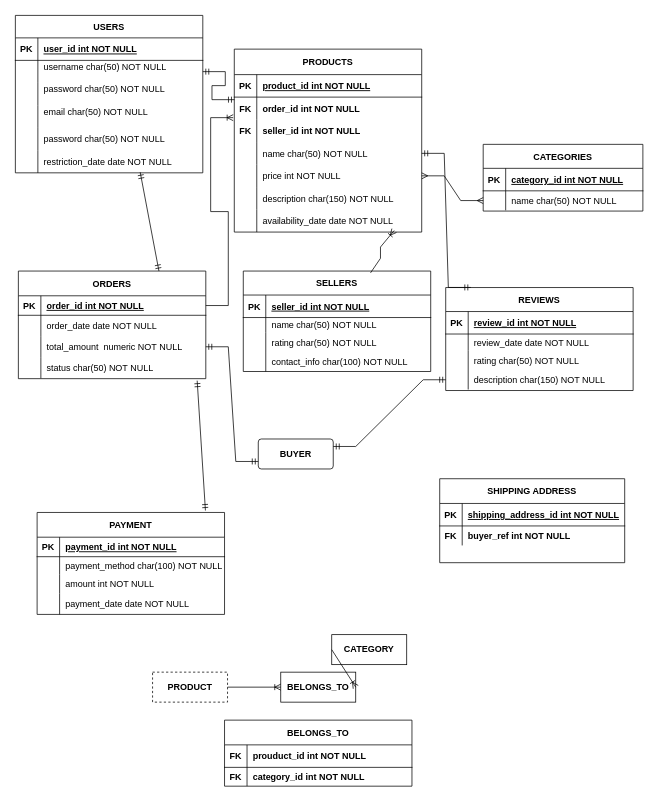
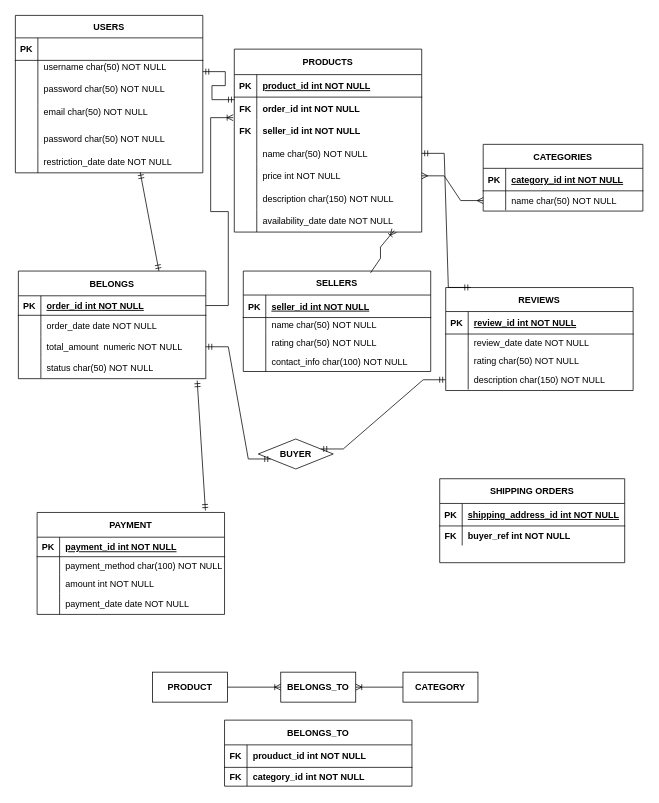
(120, 49) -> none
(112, 284) -> (112, 284)
(296, 454) -> (296, 454)
(532, 492) -> (532, 492)
(369, 650) -> (441, 687)
(190, 687) -> (190, 687)
